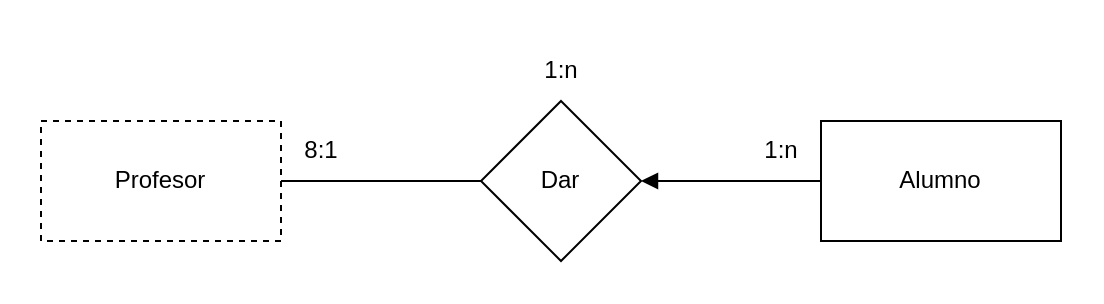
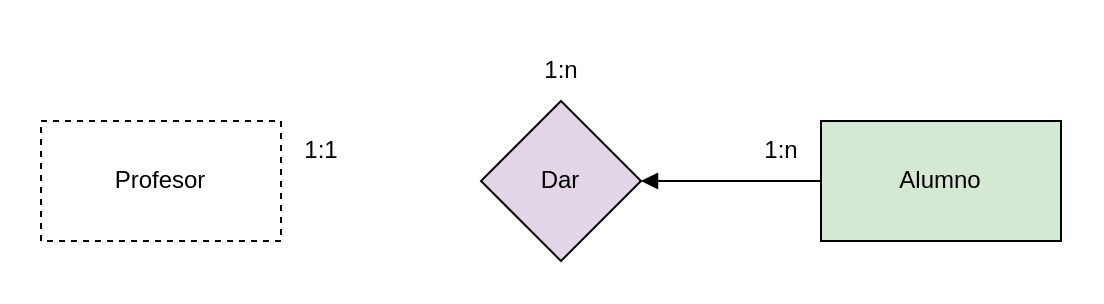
(322, 151) -> (322, 151)
(381, 181) -> none
(561, 181) -> (561, 181)
(941, 181) -> (941, 181)
